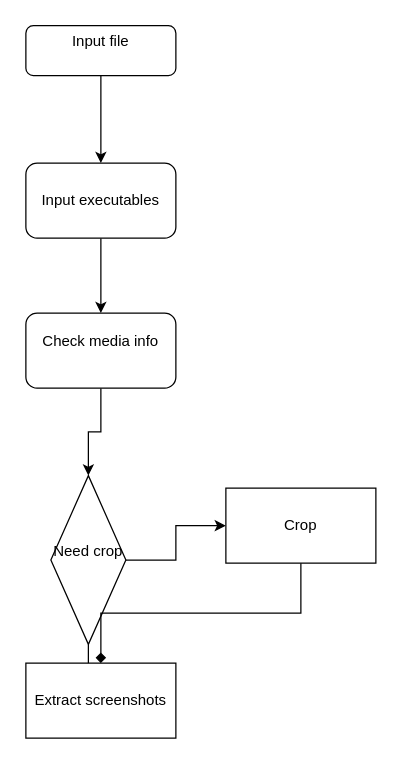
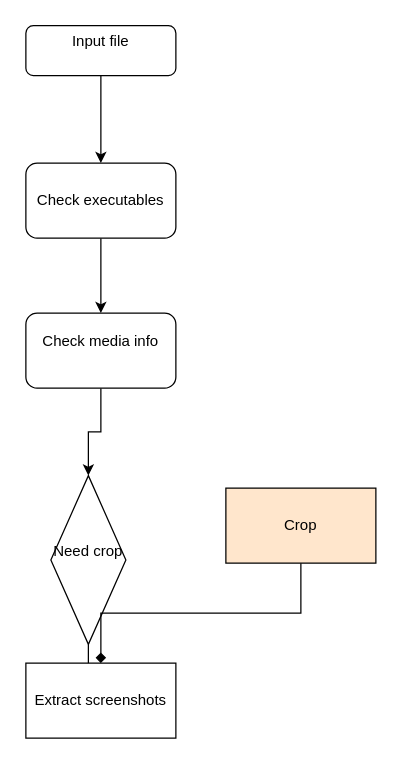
(101, 201) -> (101, 201)
(301, 526) -> (301, 526)
(176, 547) -> none
